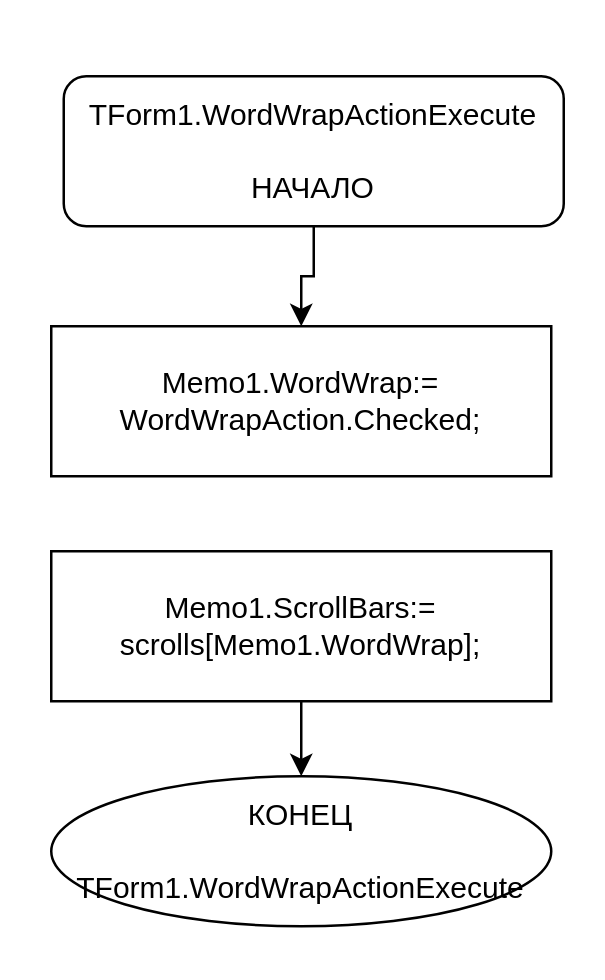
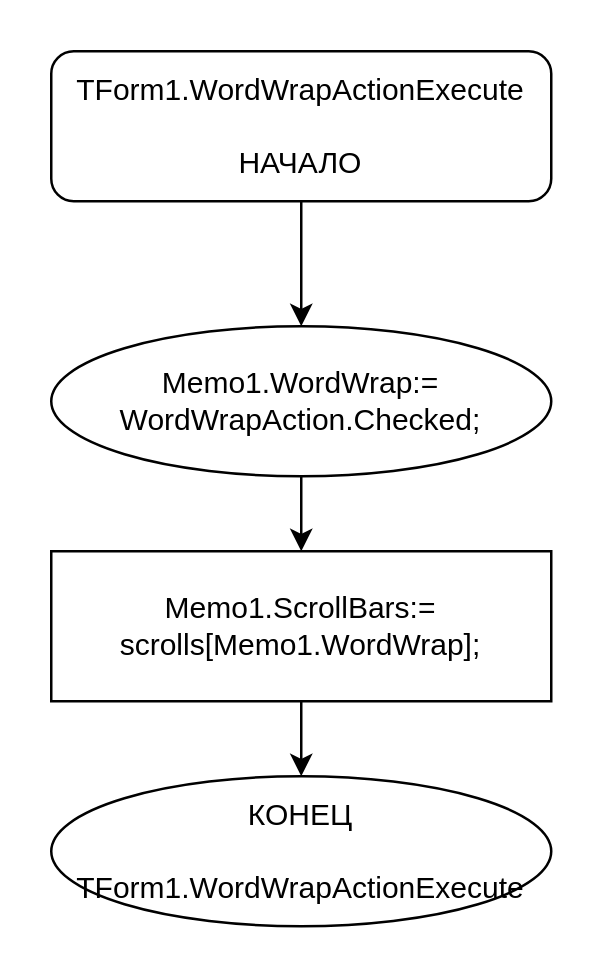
(314, 151) -> (301, 126)
(301, 401) -> (301, 401)
none -> (301, 505)
